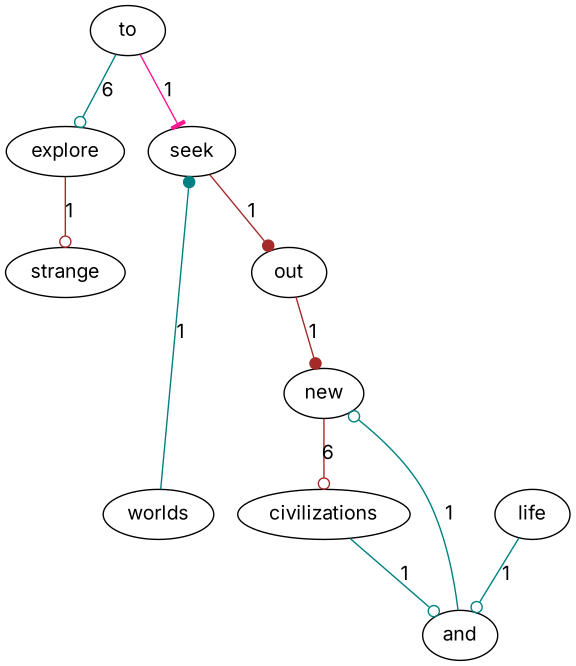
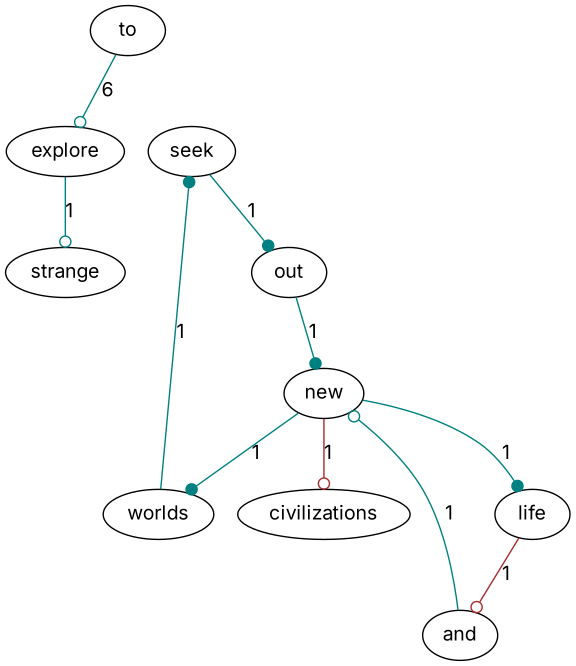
(158, 88) -> none
(65, 206) -> (65, 206)
(237, 208) -> (237, 208)
(305, 328) -> (305, 328)
none -> (447, 425)
none -> (247, 450)
(329, 454) -> (329, 454)
(499, 570) -> (499, 570)
(390, 573) -> none
